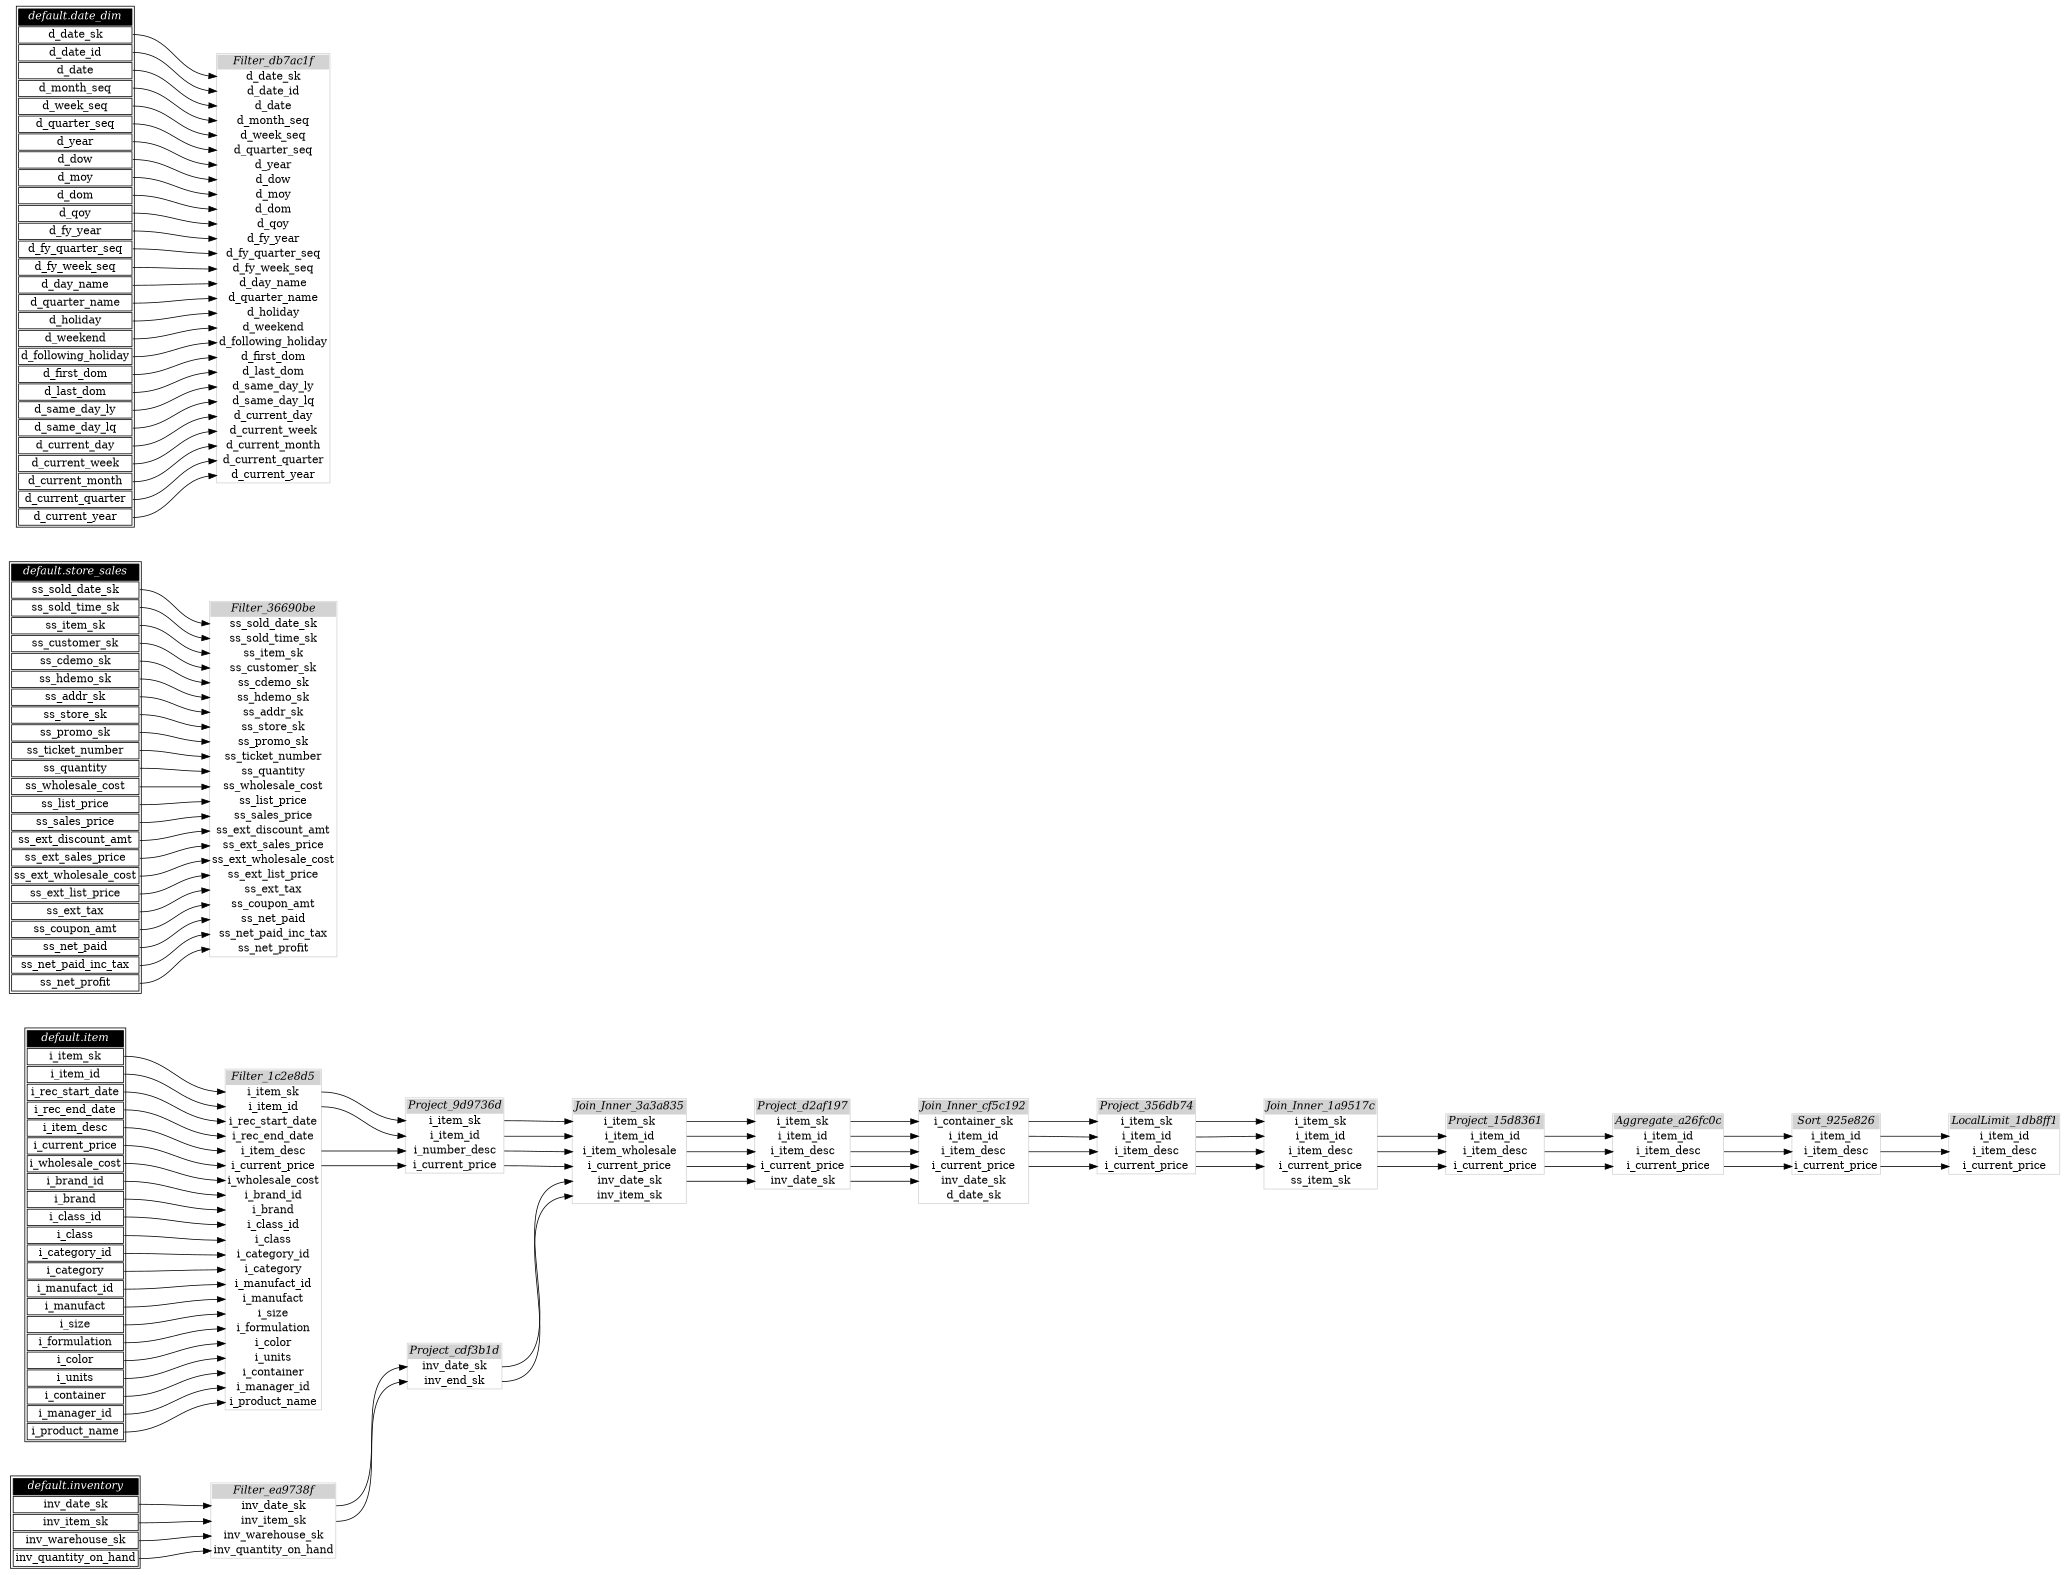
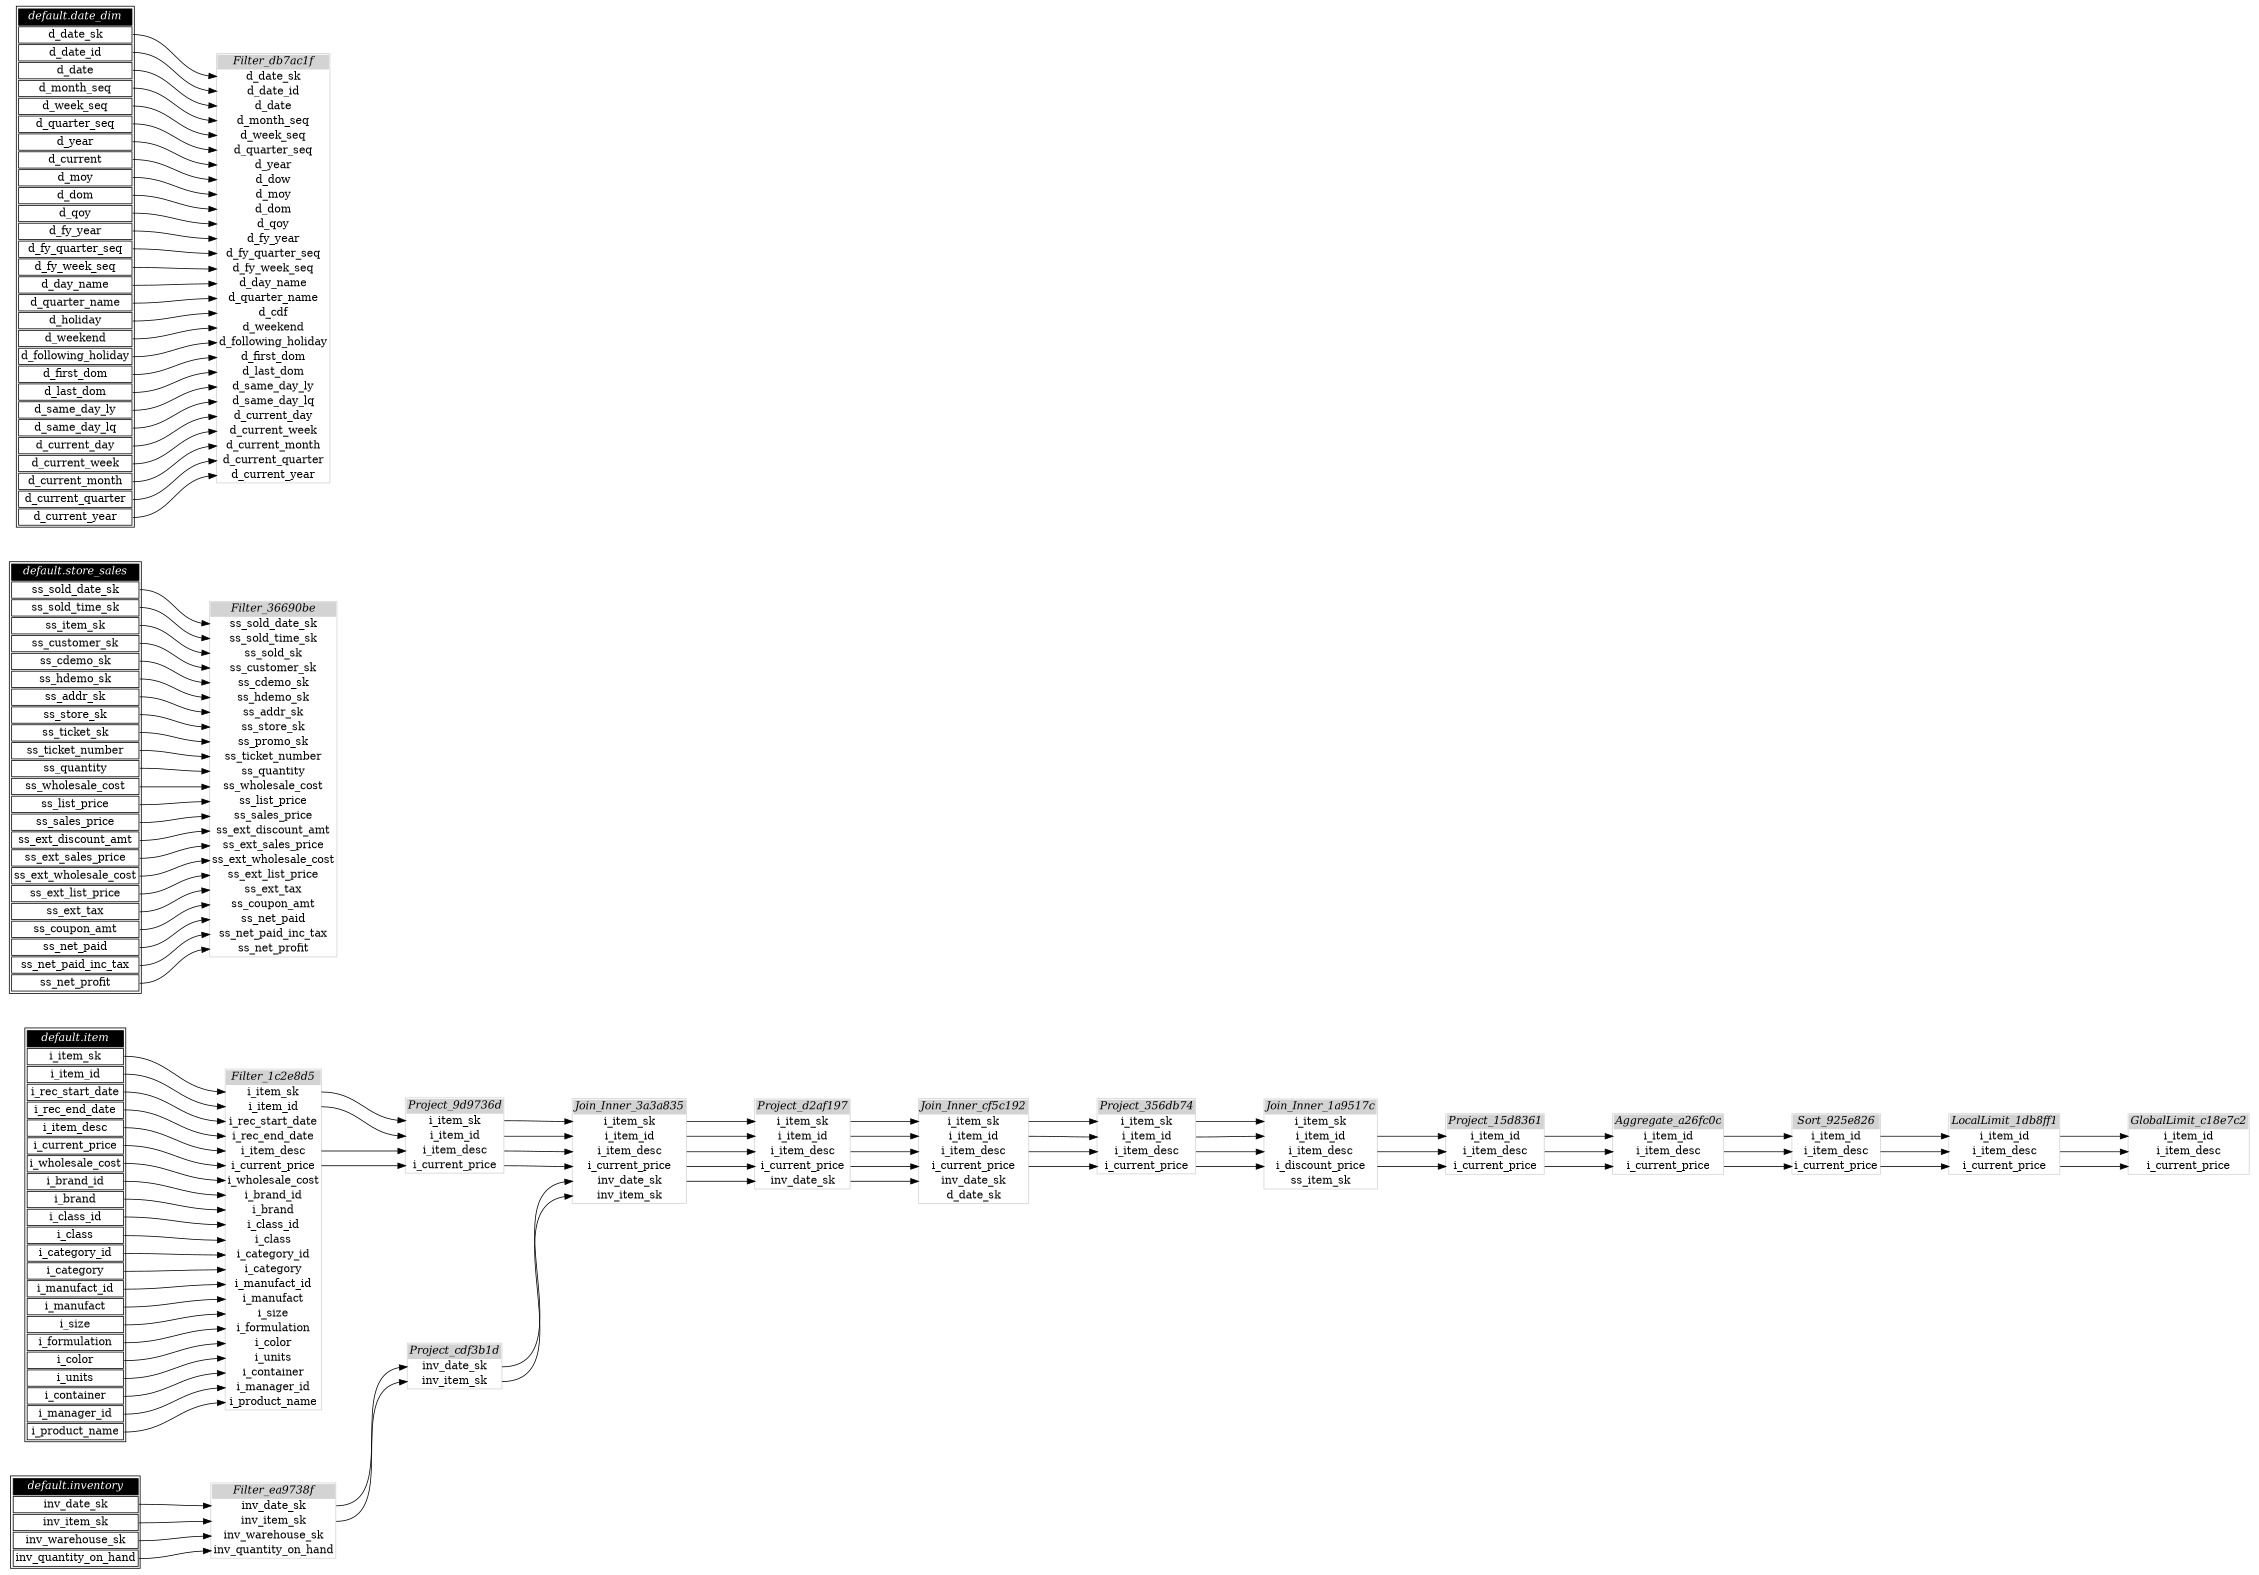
(75, 160) -> (75, 160)
(273, 312) -> (273, 312)
(273, 653) -> (273, 653)
(75, 733) -> (75, 733)
(974, 1121) -> (974, 1121)
none -> (2189, 1144)
(455, 1150) -> (455, 1150)
(630, 1151) -> (630, 1151)
(1321, 1166) -> (1321, 1166)
(455, 1381) -> (455, 1381)
